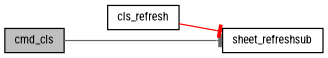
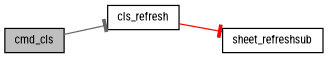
(140, 41) -> (83, 30)
